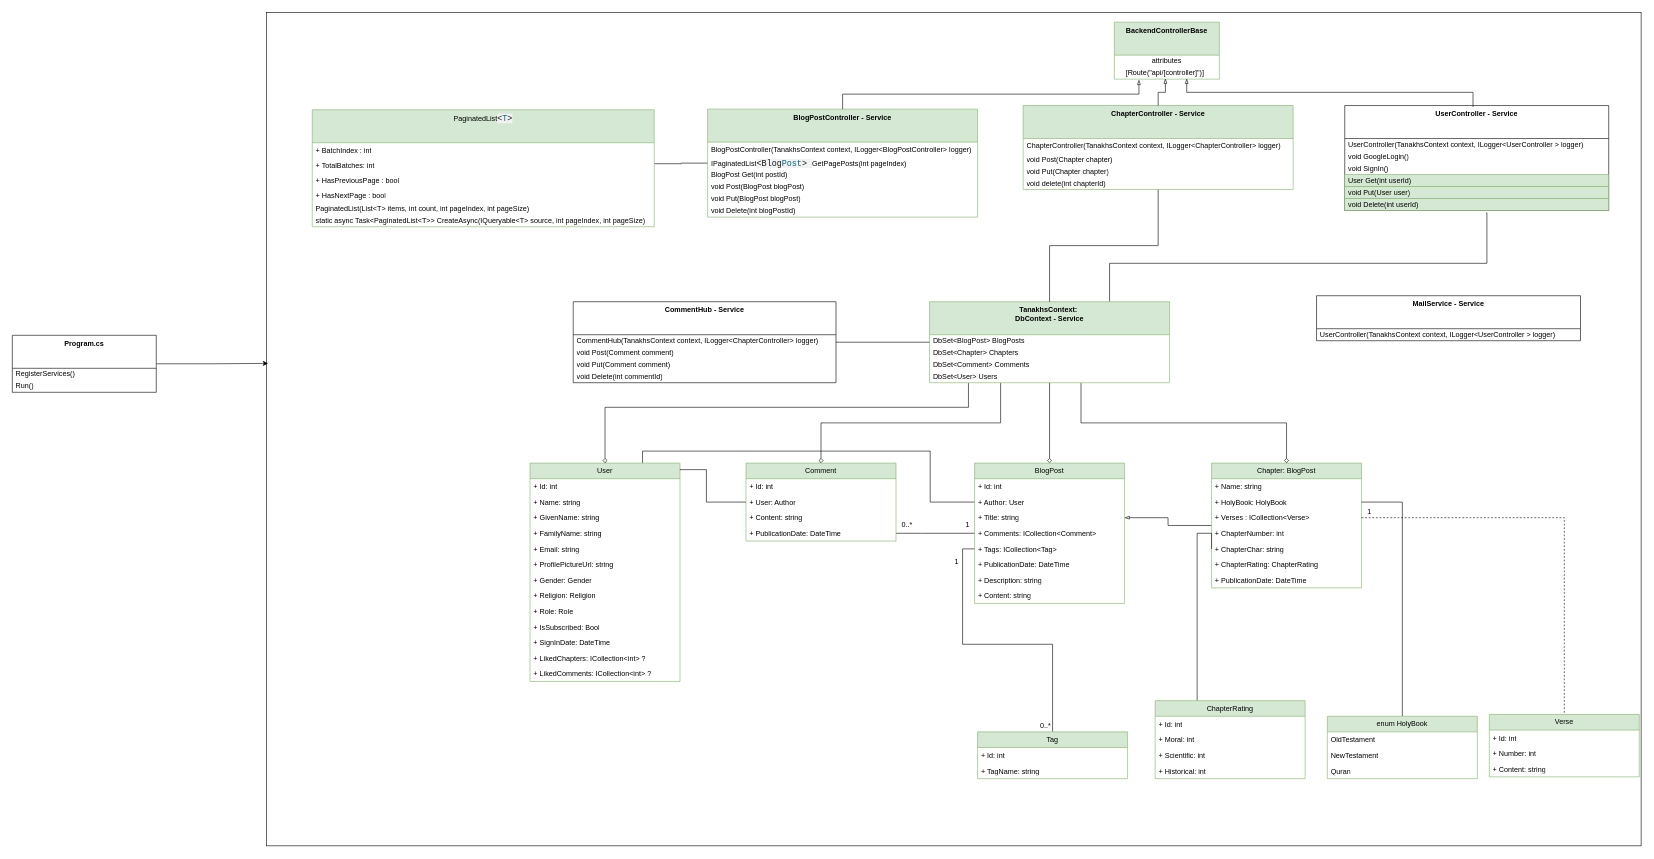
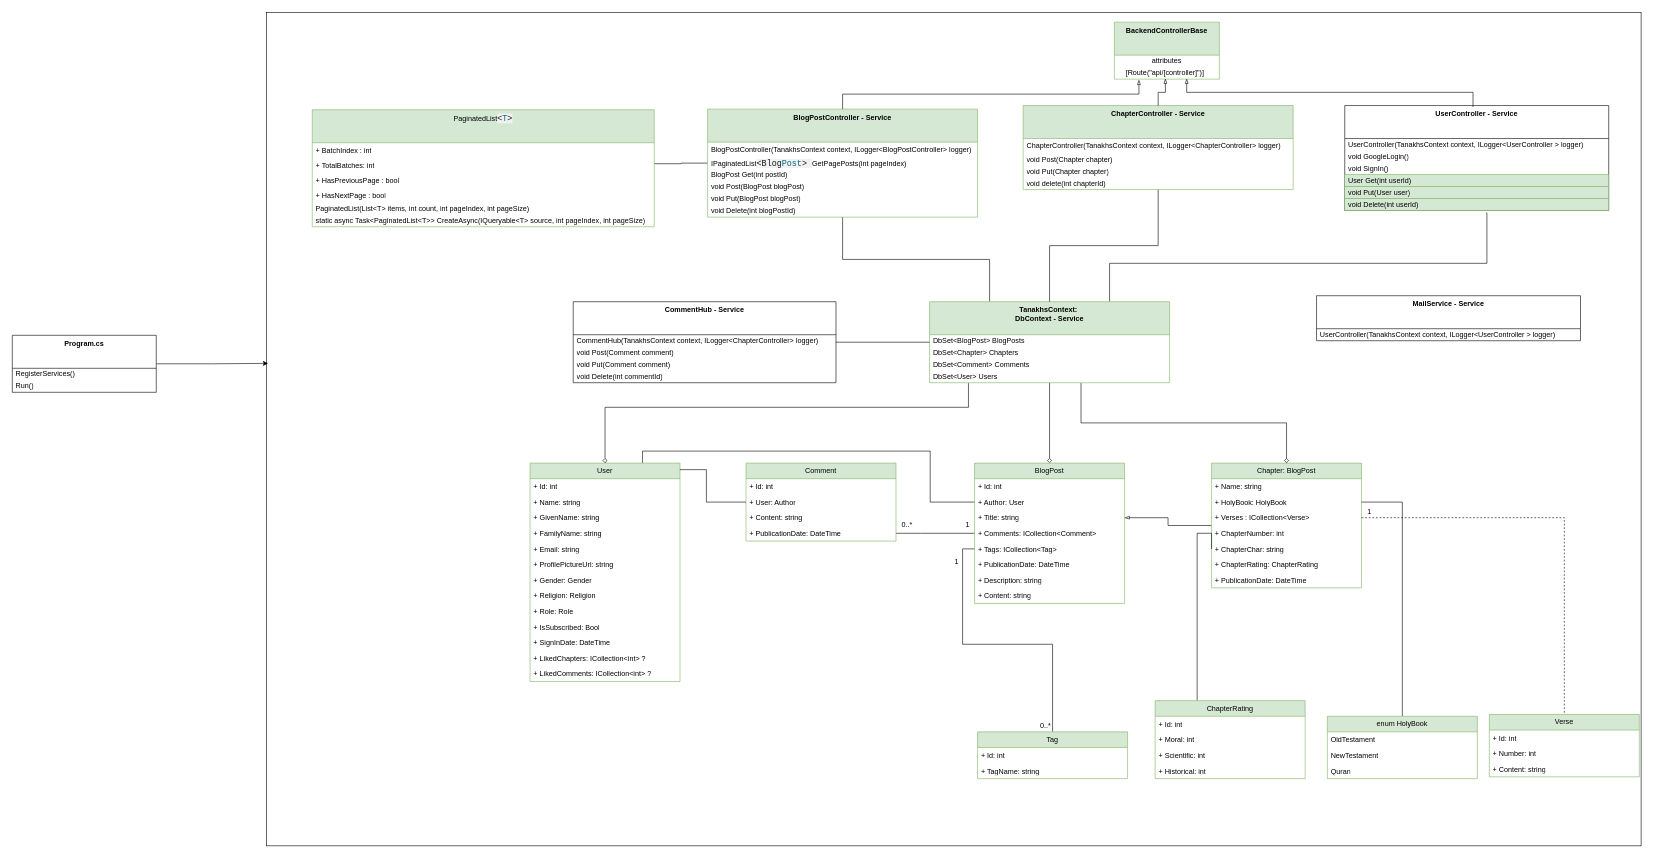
none -> (917, 259)
(912, 423) -> none
